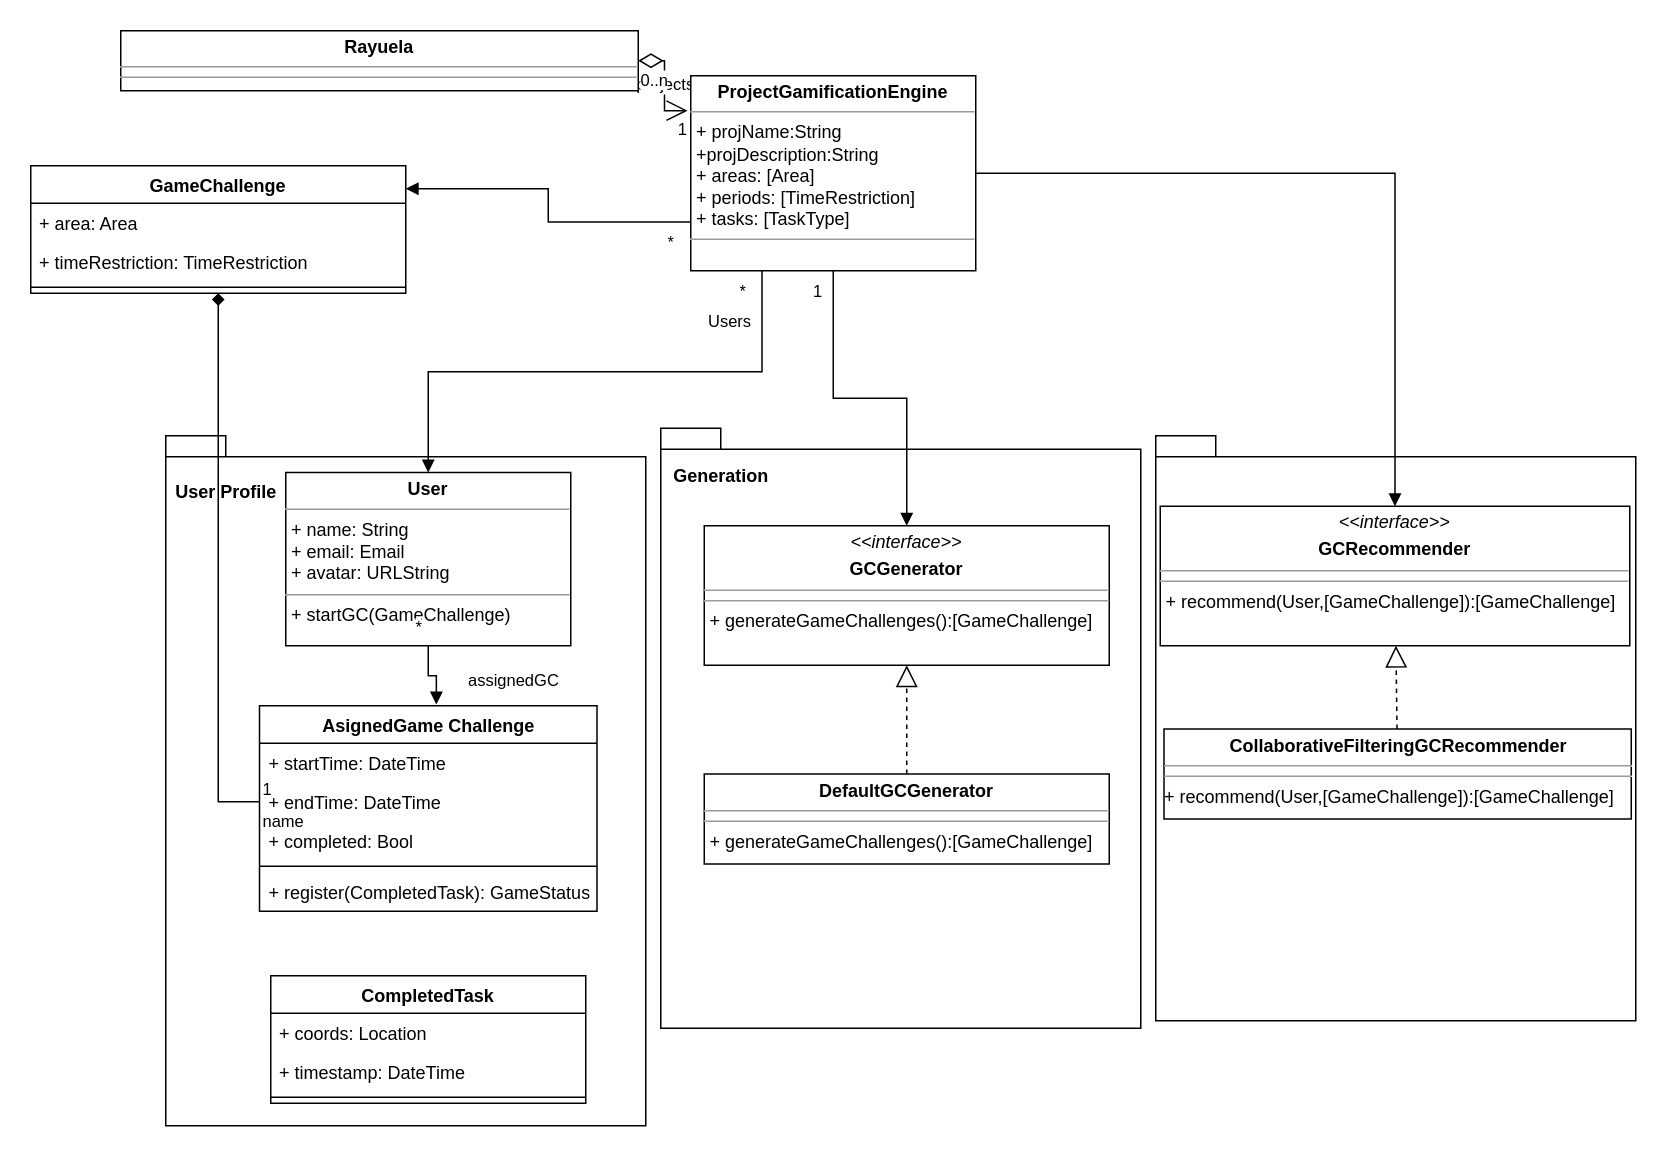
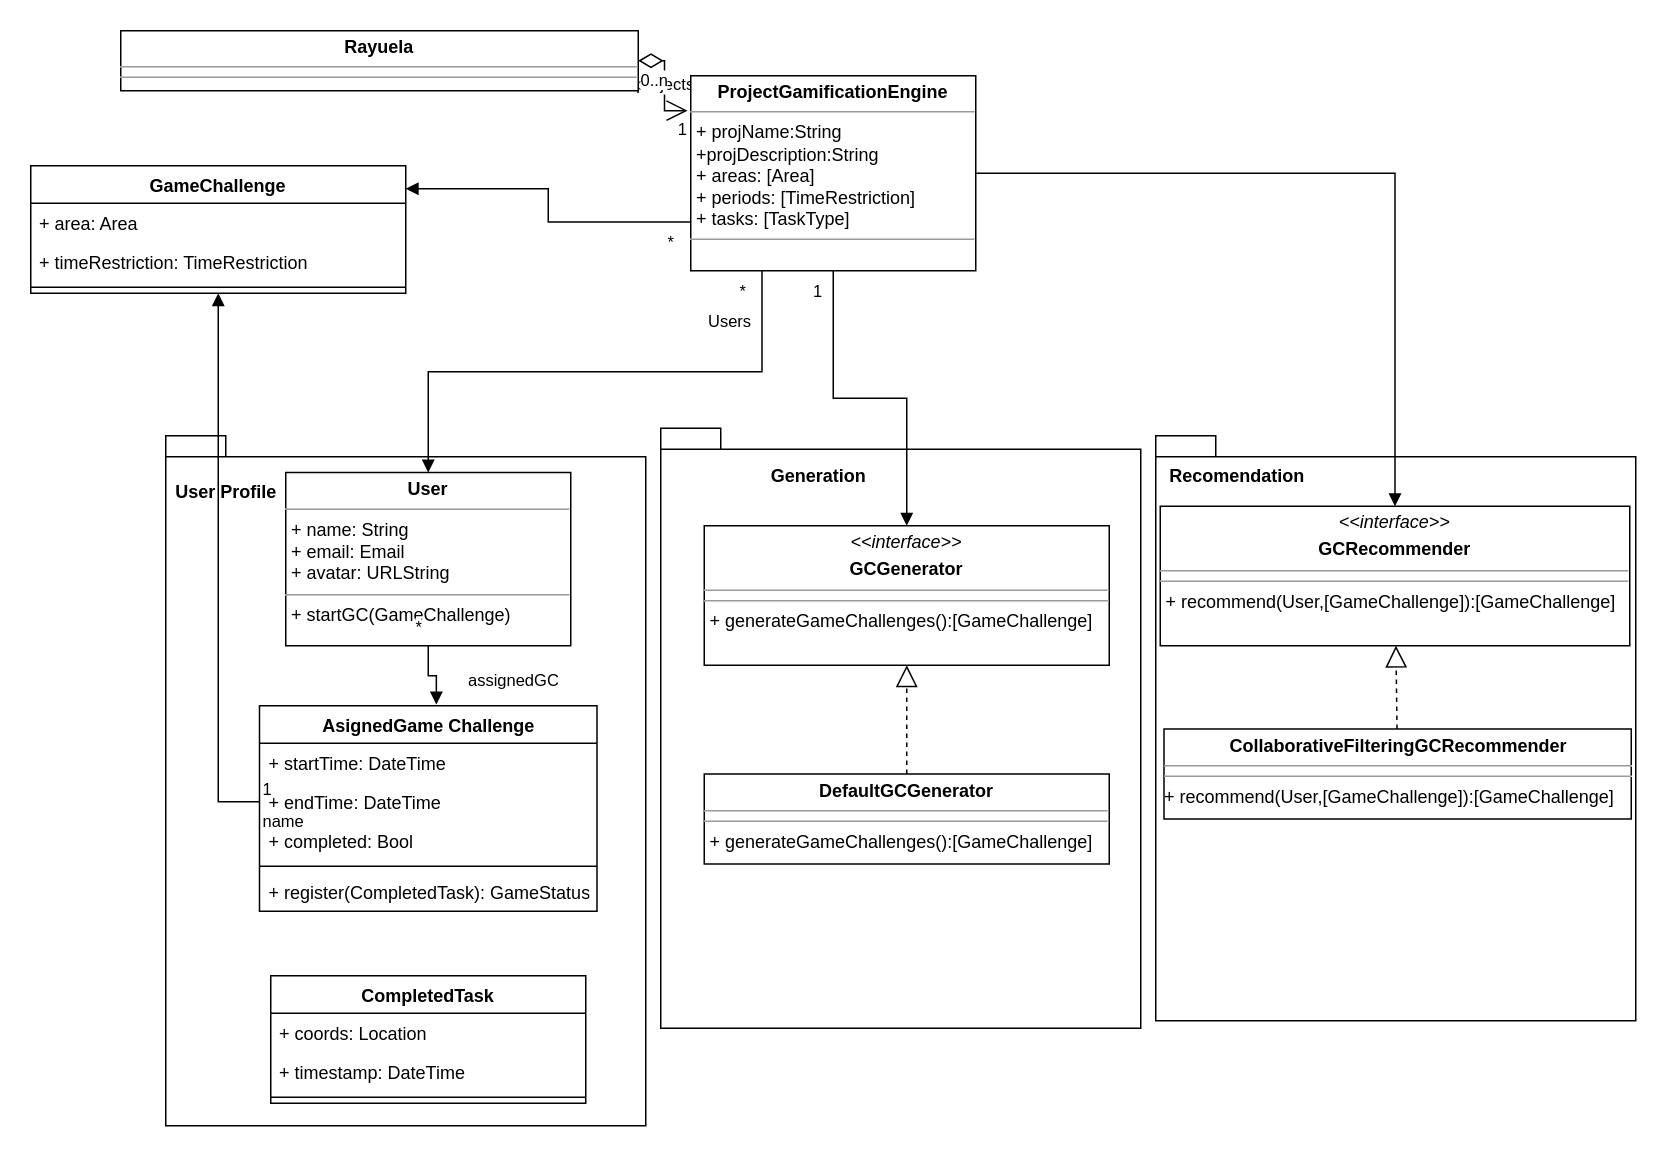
(218, 306) -> (218, 306)
(721, 476) -> (818, 476)
none -> (1237, 476)
